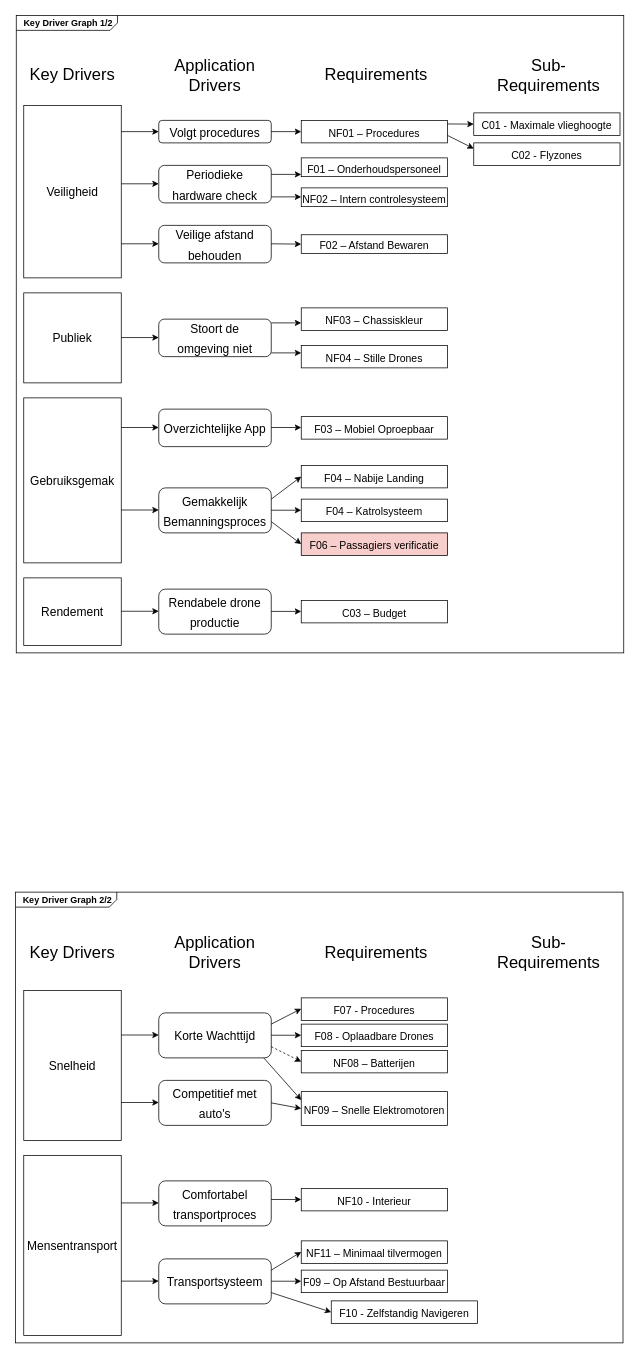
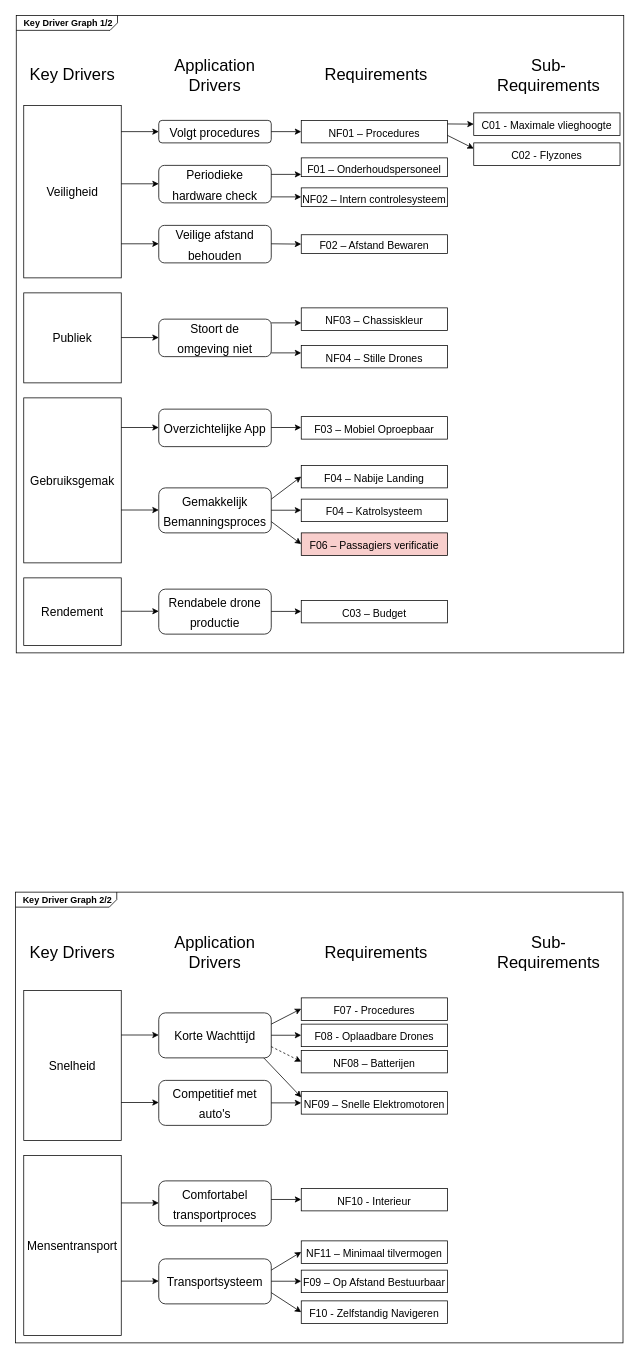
(374, 1109) -> (374, 1103)
(404, 1312) -> (374, 1312)
